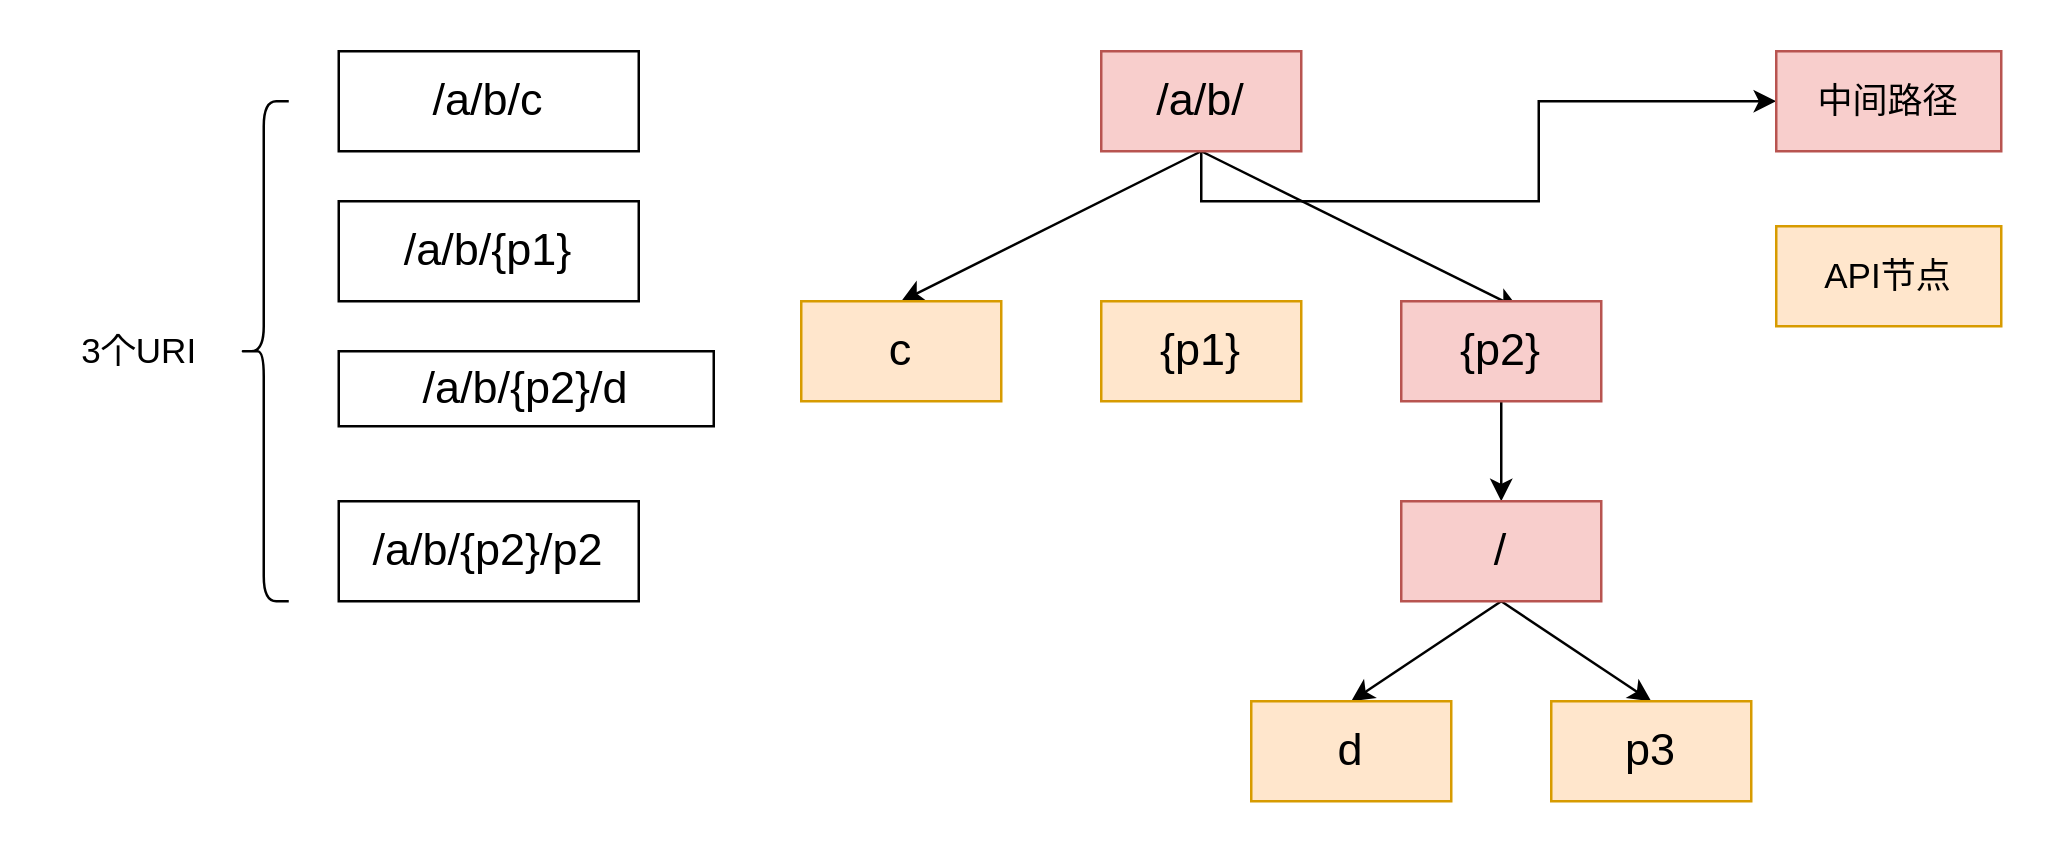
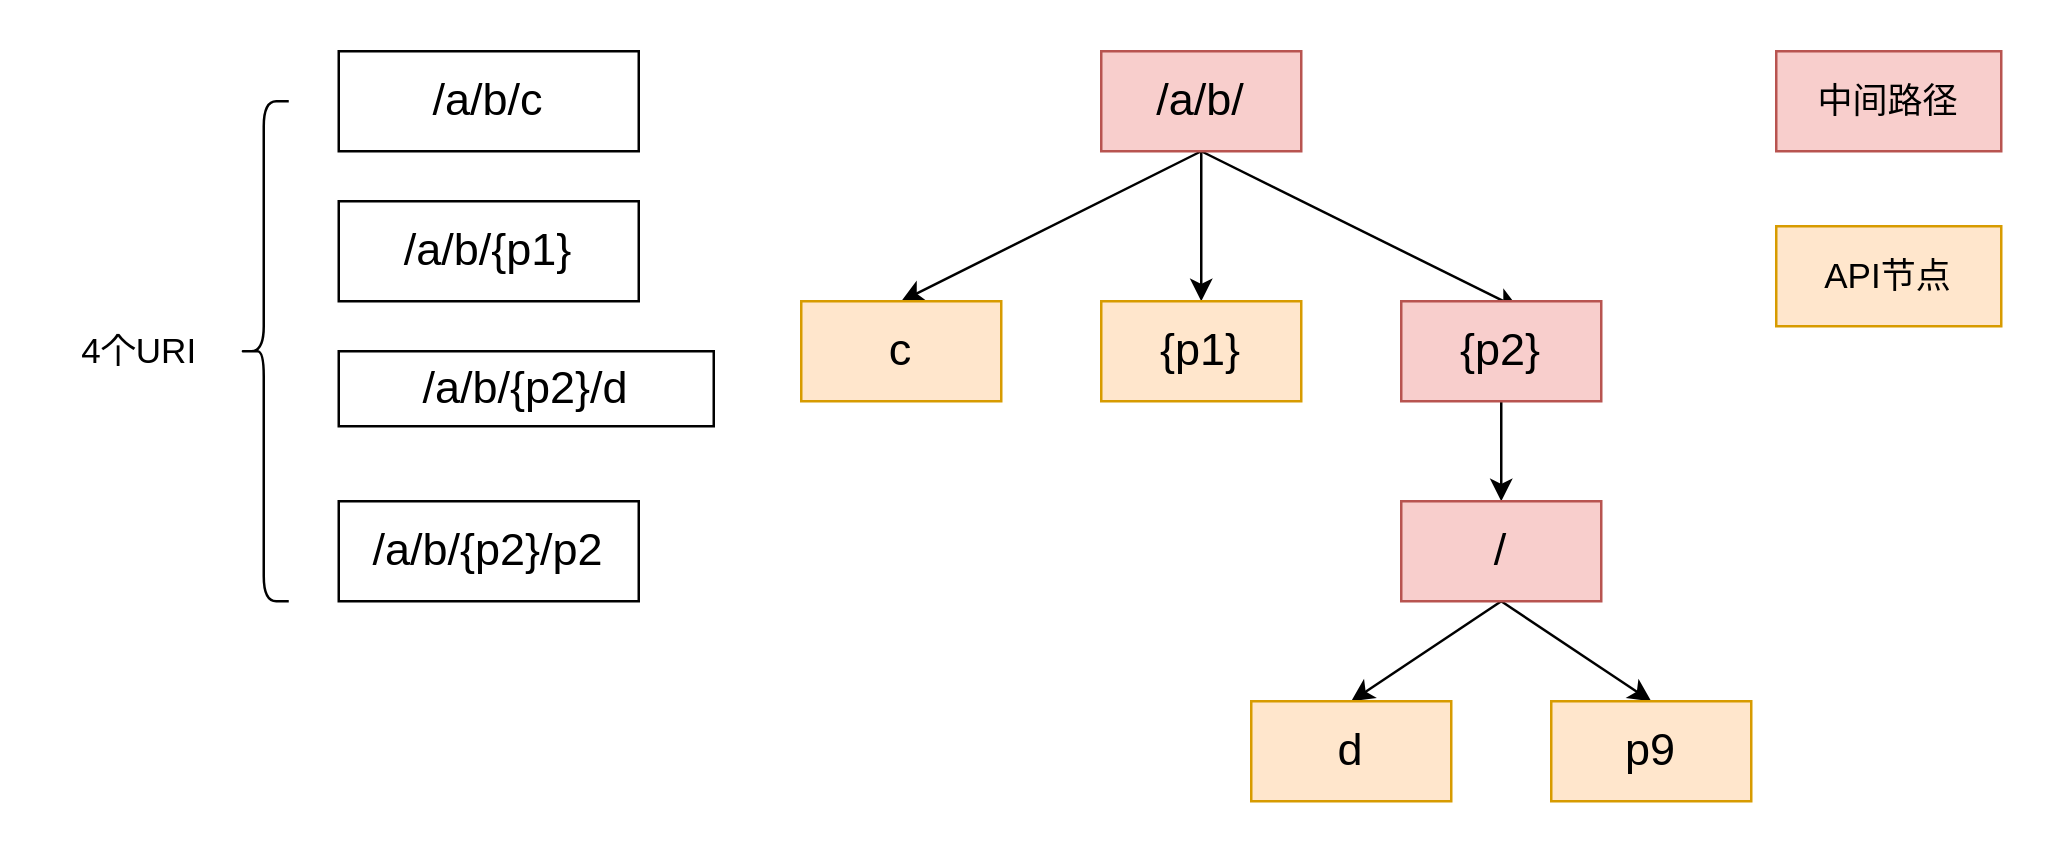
(1539, 154) -> (1201, 241)
(140, 351) -> (140, 351)
(1651, 751) -> (1651, 751)
